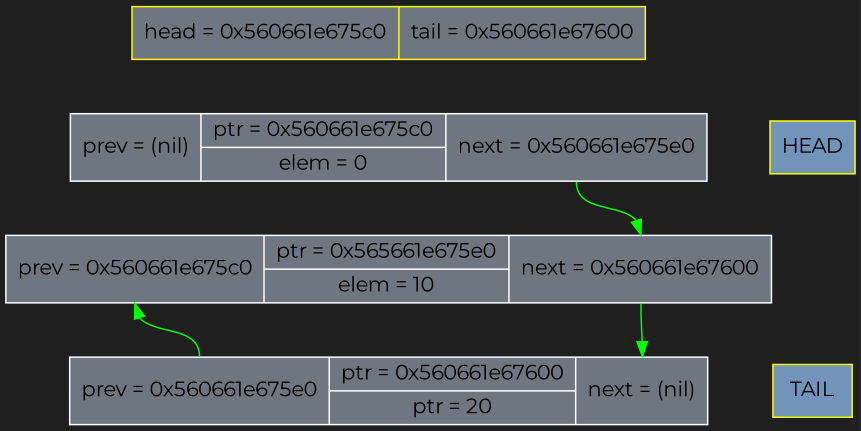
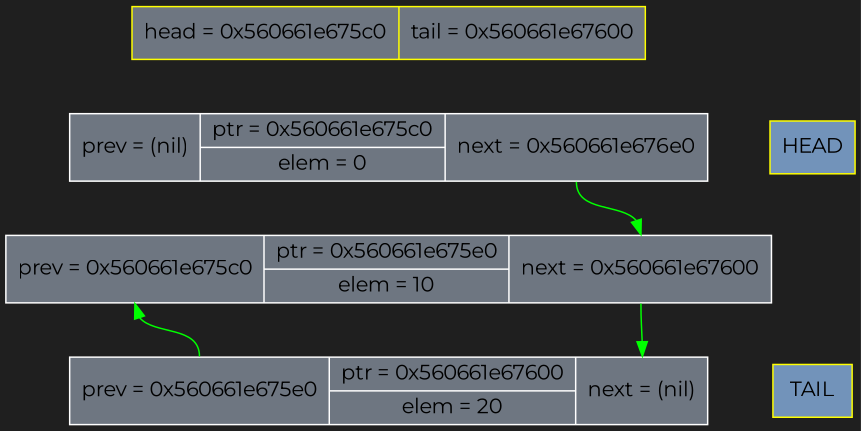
(576, 147) -> (576, 147)
(386, 252) -> (386, 252)
(452, 407) -> (452, 407)
